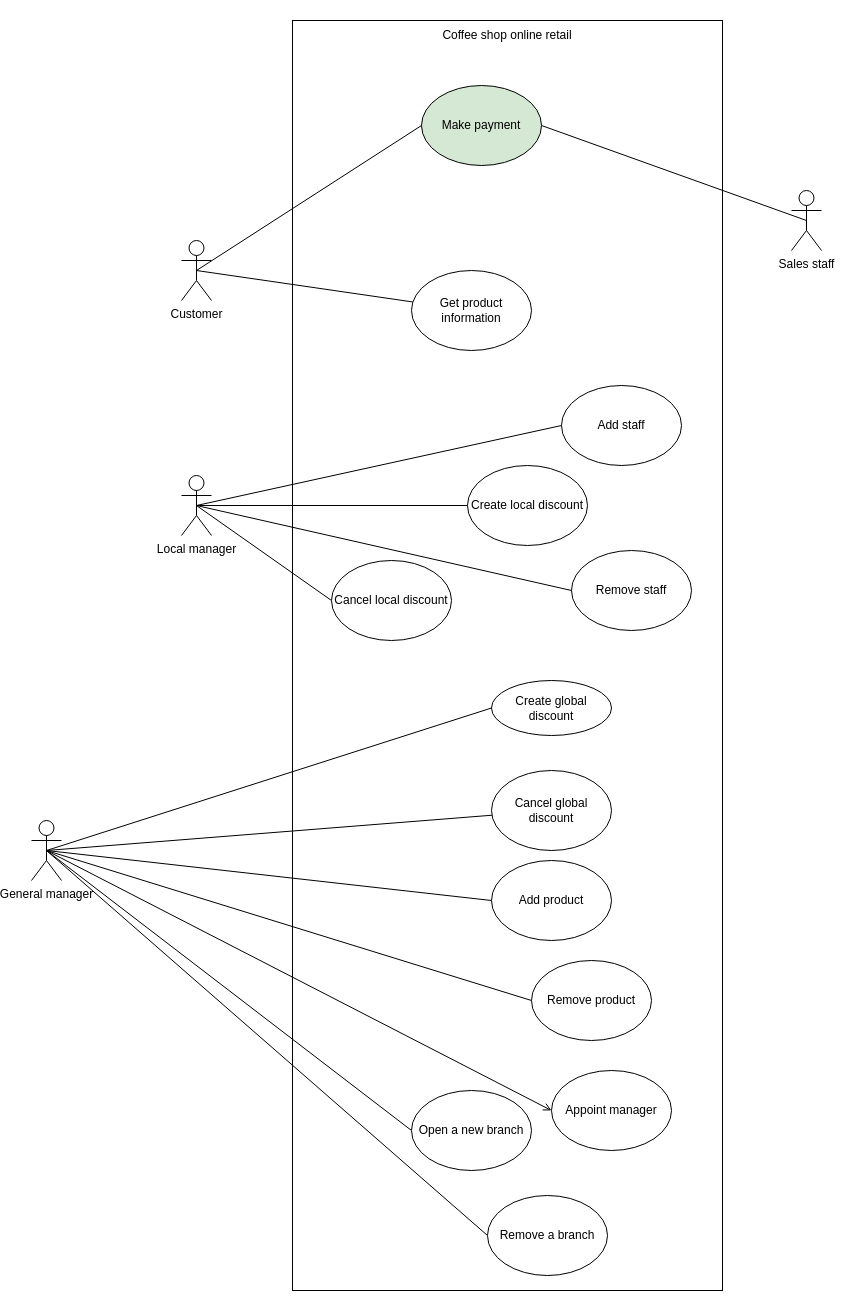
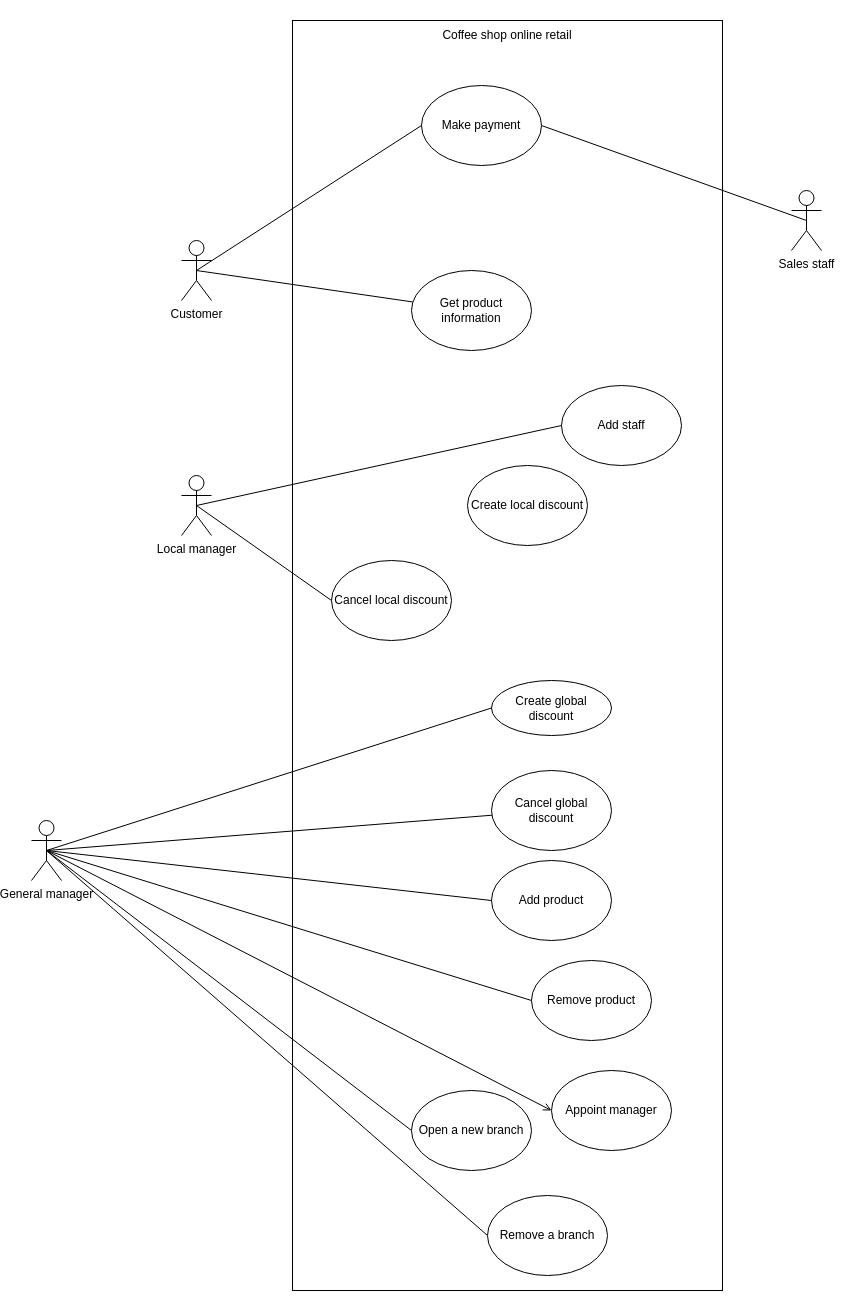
(482, 126) -> (482, 126)
(337, 506) -> none
(388, 549) -> none
(632, 591) -> none
